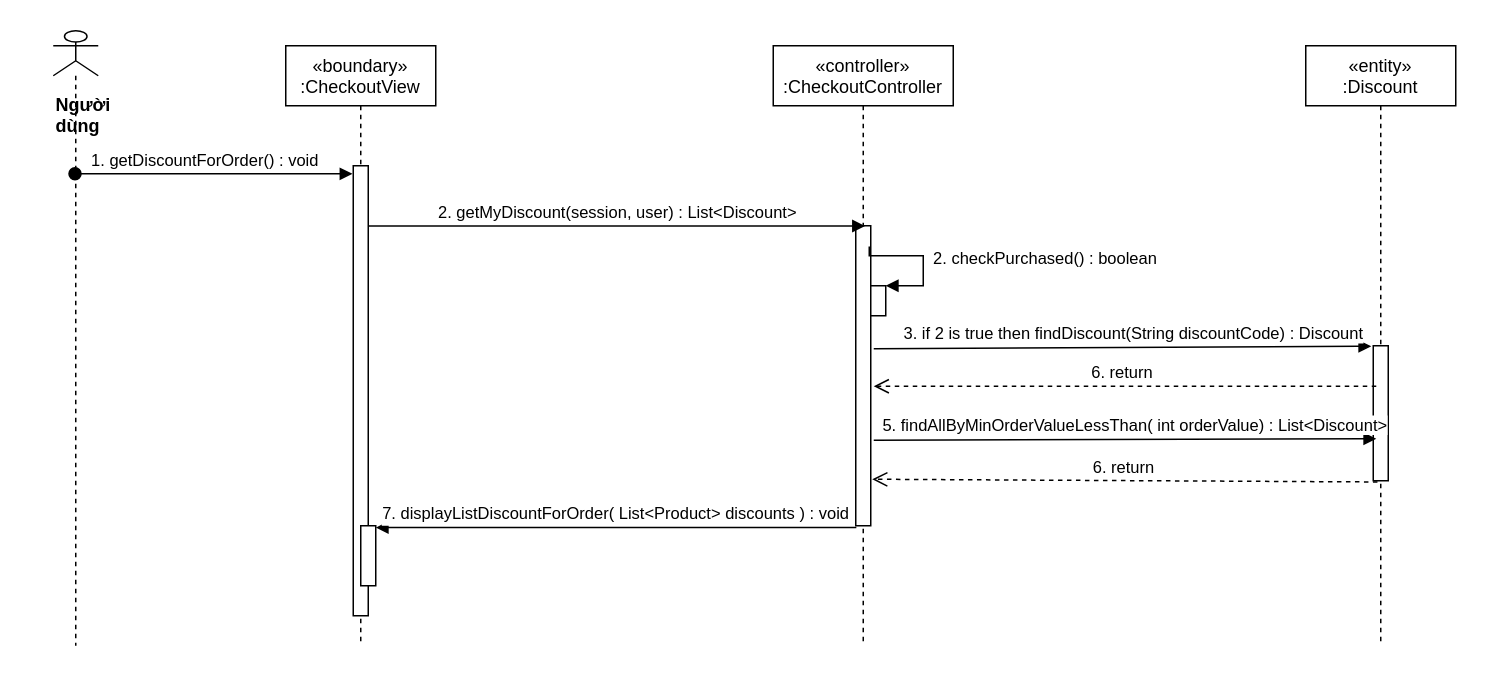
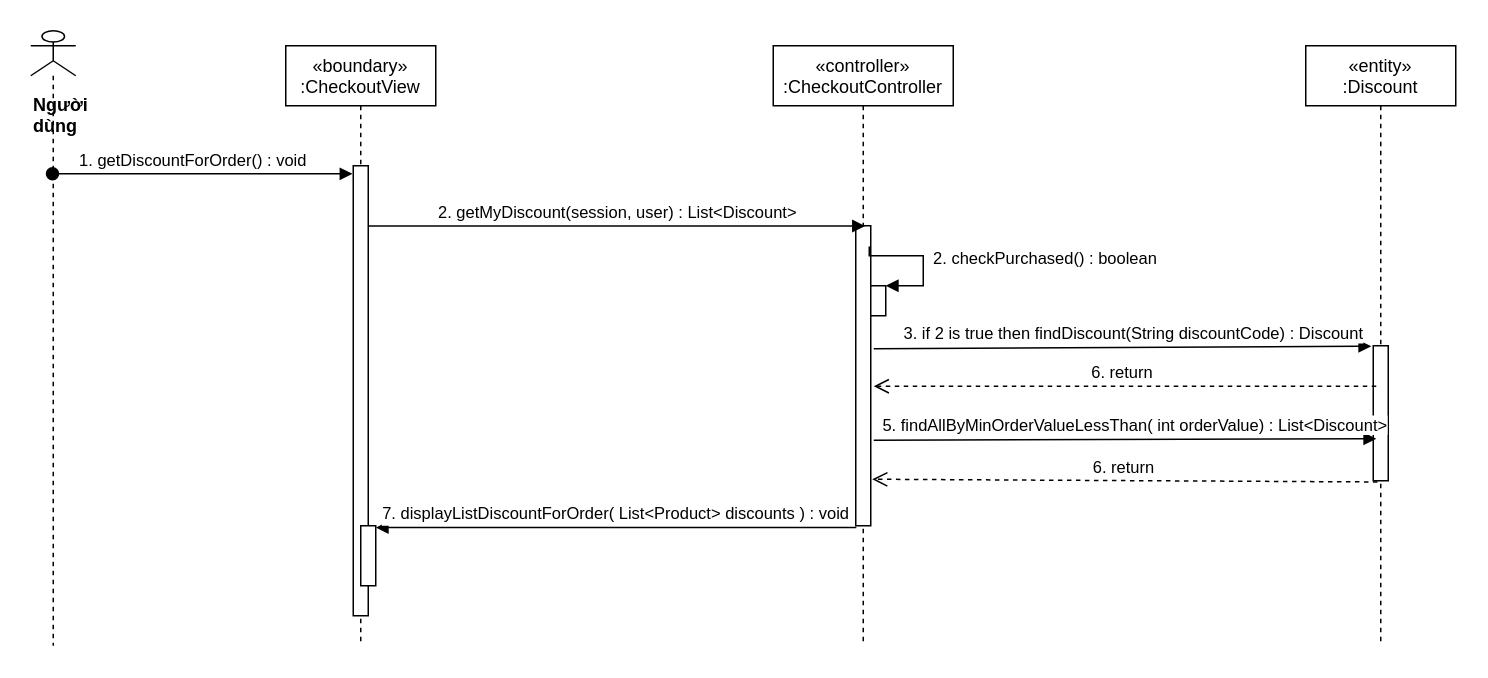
(76, 338) -> (53, 338)
